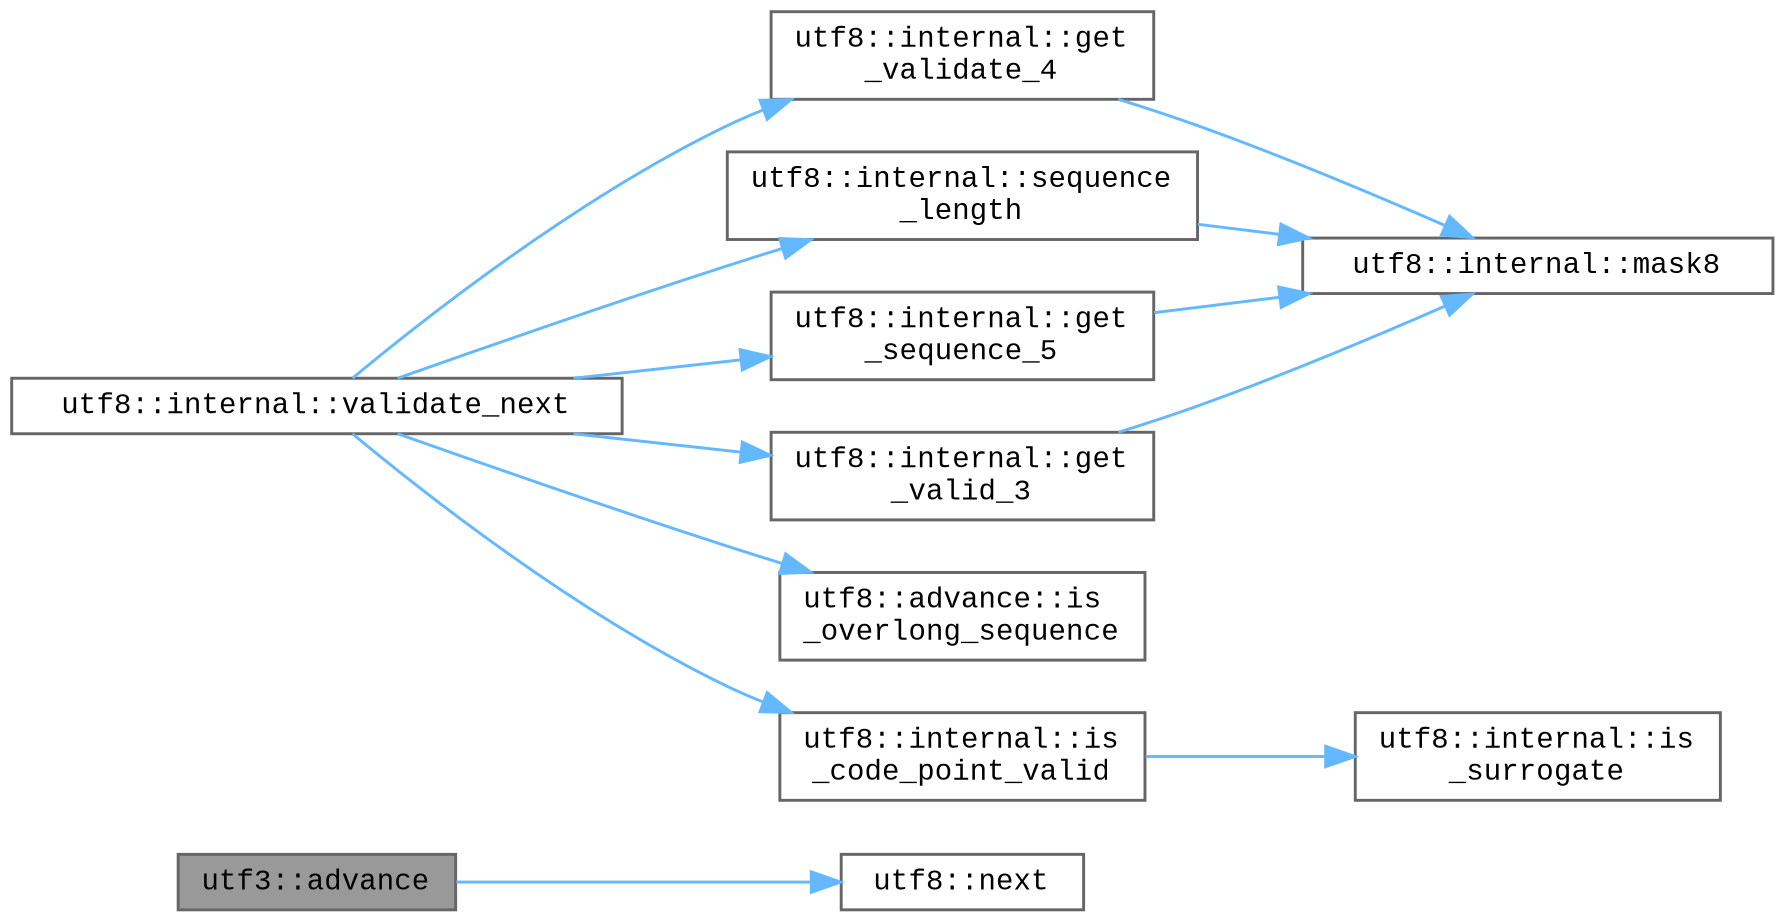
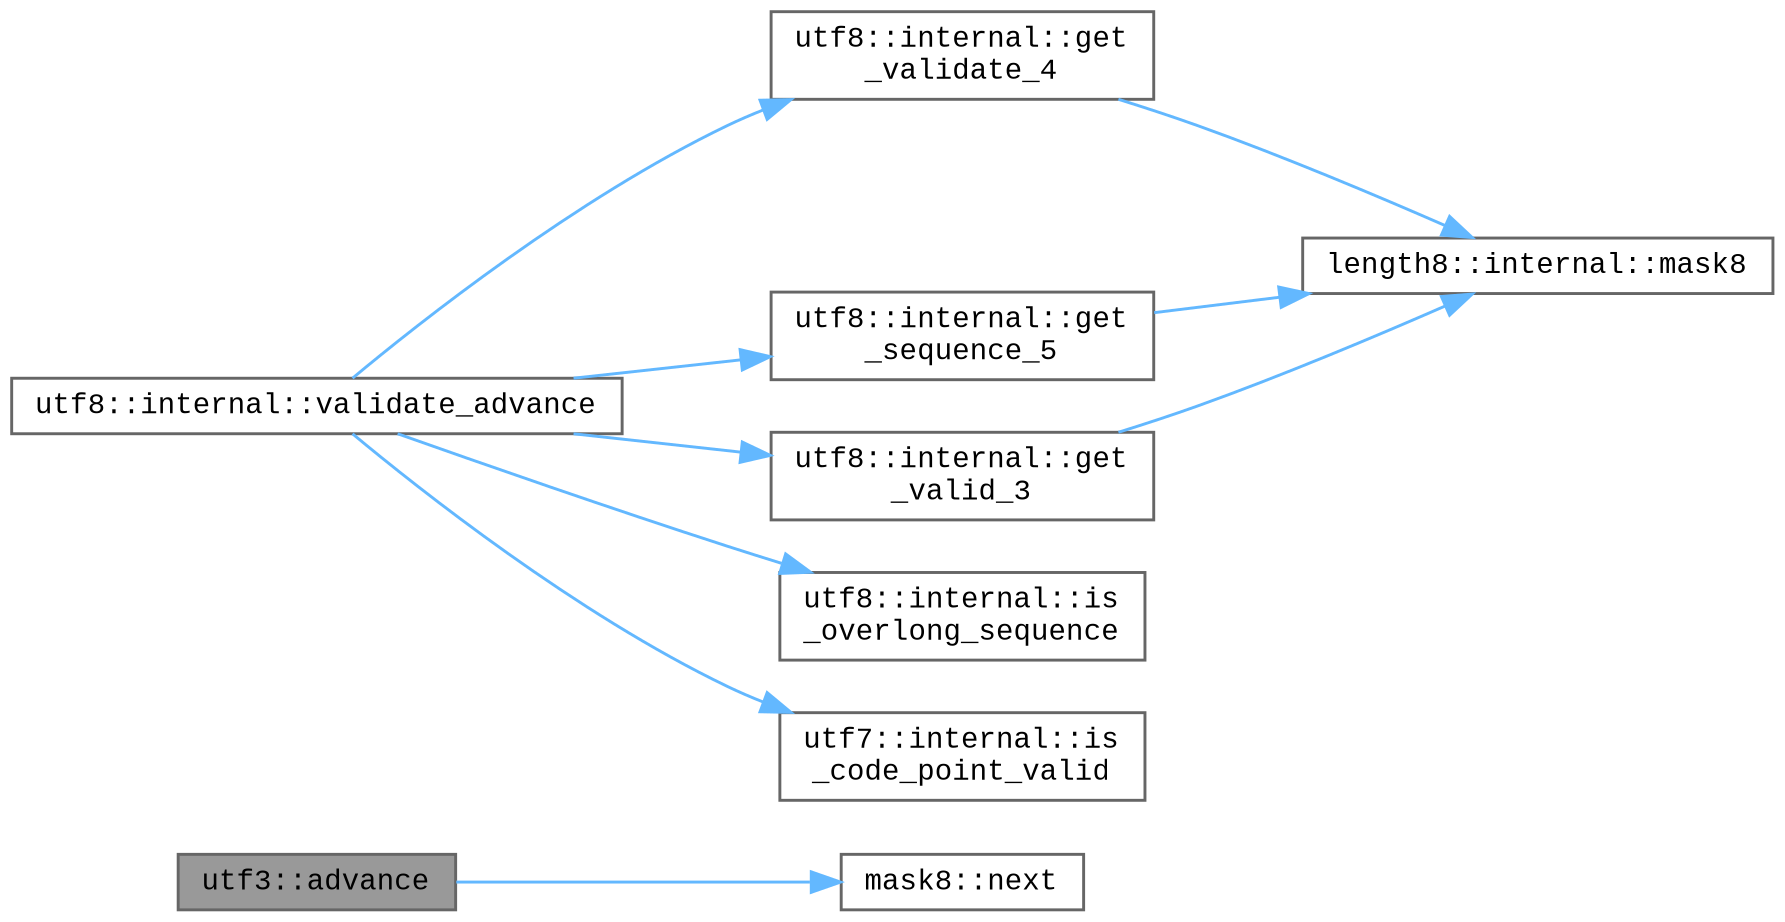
(962, 196) -> none
(1538, 266) -> (1538, 266)
(317, 406) -> (317, 406)
(962, 616) -> (962, 616)
(962, 756) -> (962, 756)
(1538, 756) -> none
(962, 882) -> (962, 882)
